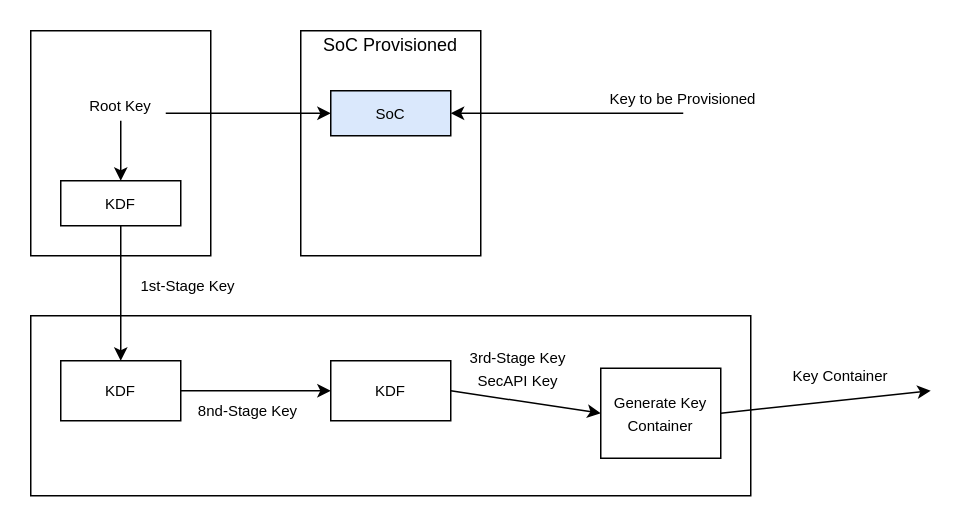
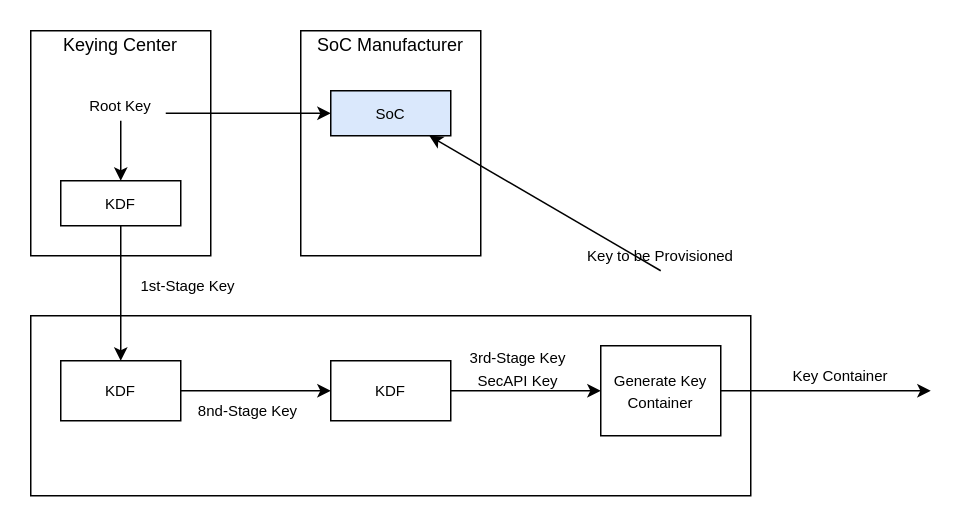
none -> (121, 46)
(391, 46) -> (391, 46)
(683, 98) -> (661, 256)
(661, 413) -> (661, 391)
